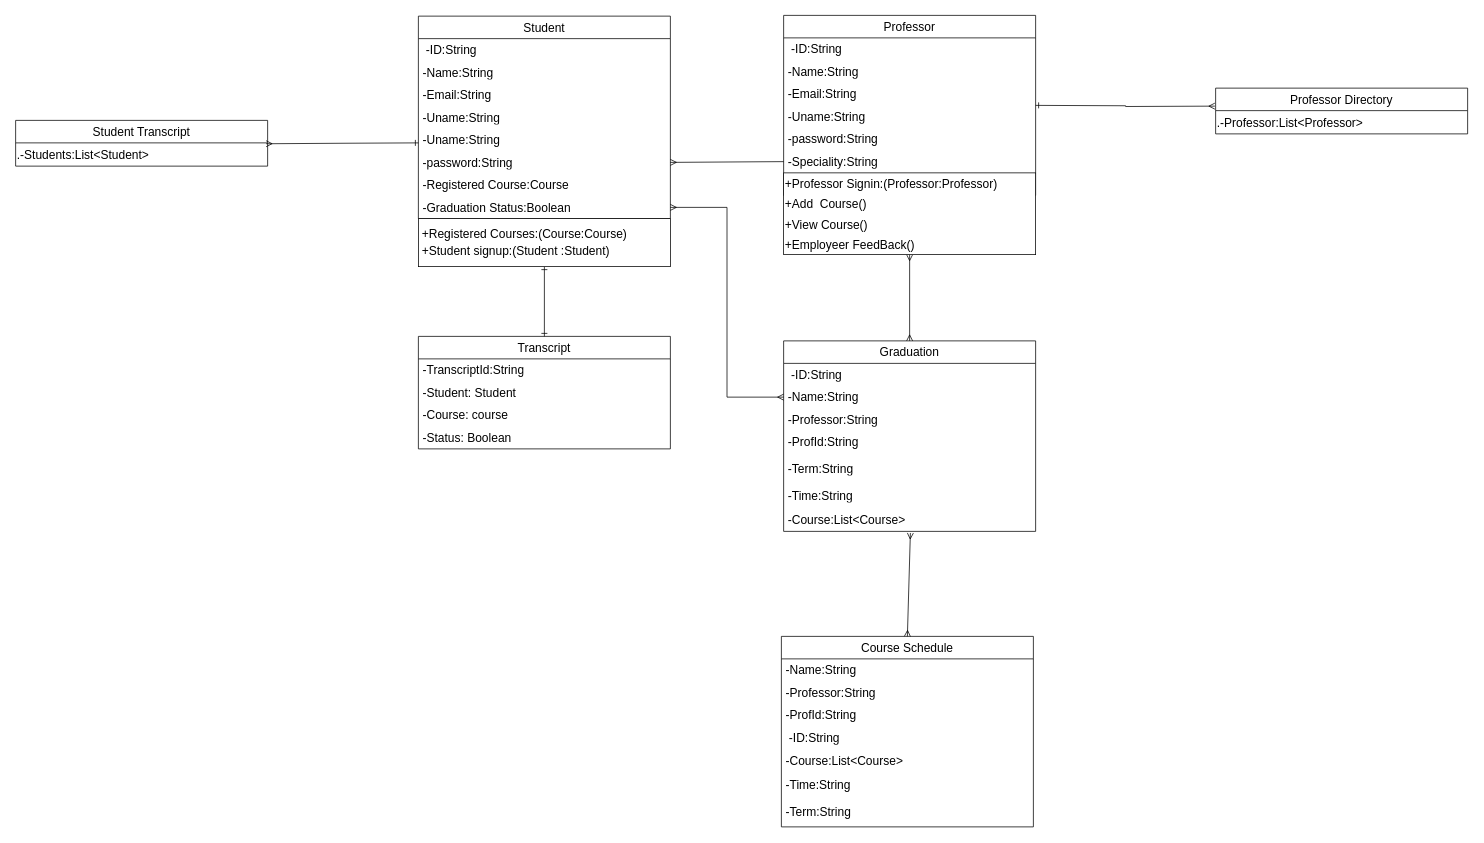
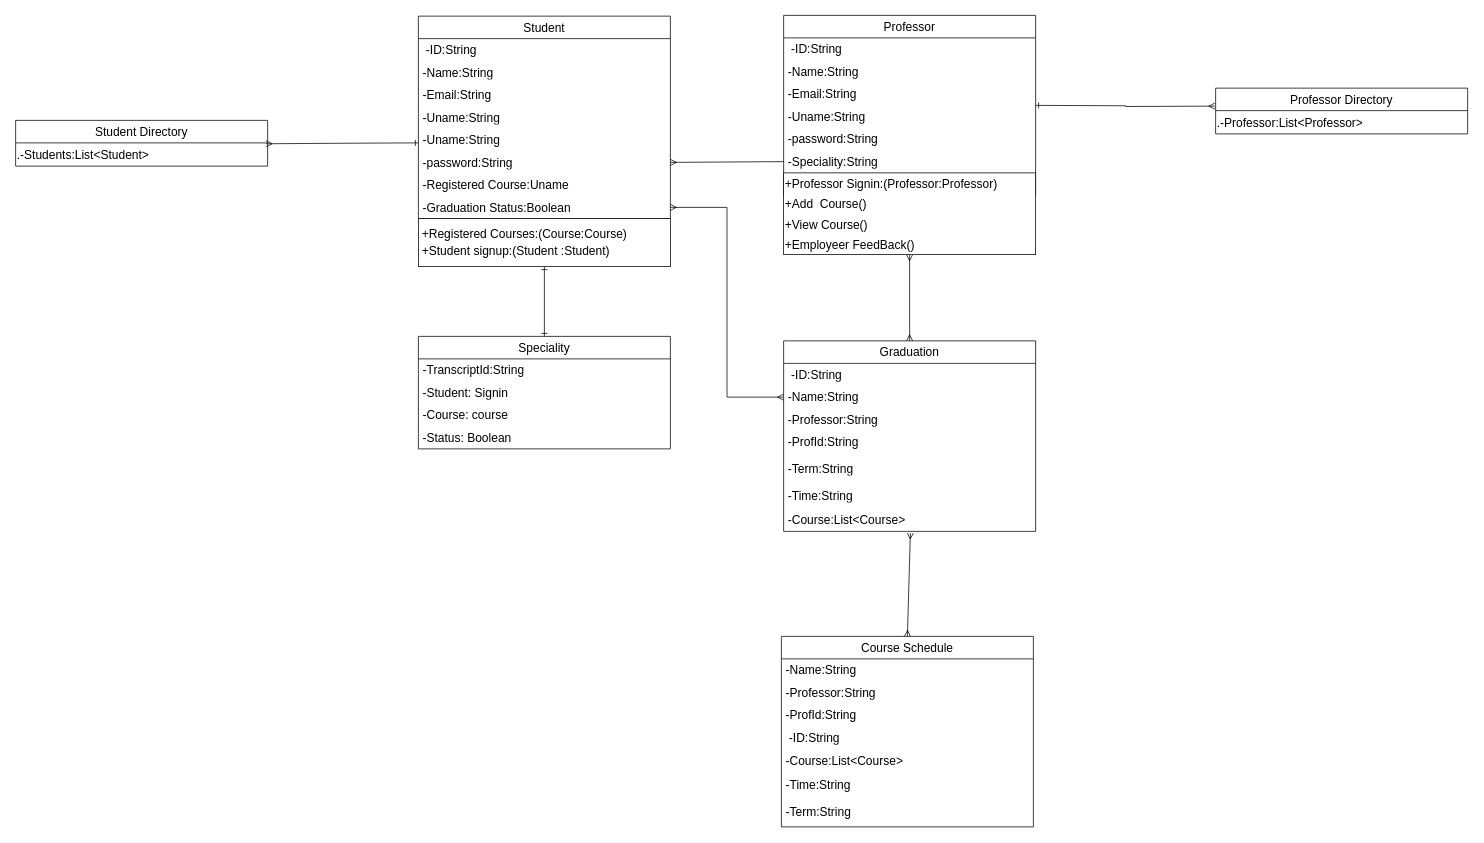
(141, 132) -> (141, 132)
(502, 185) -> (499, 185)
(544, 348) -> (544, 348)
(477, 393) -> (470, 393)
